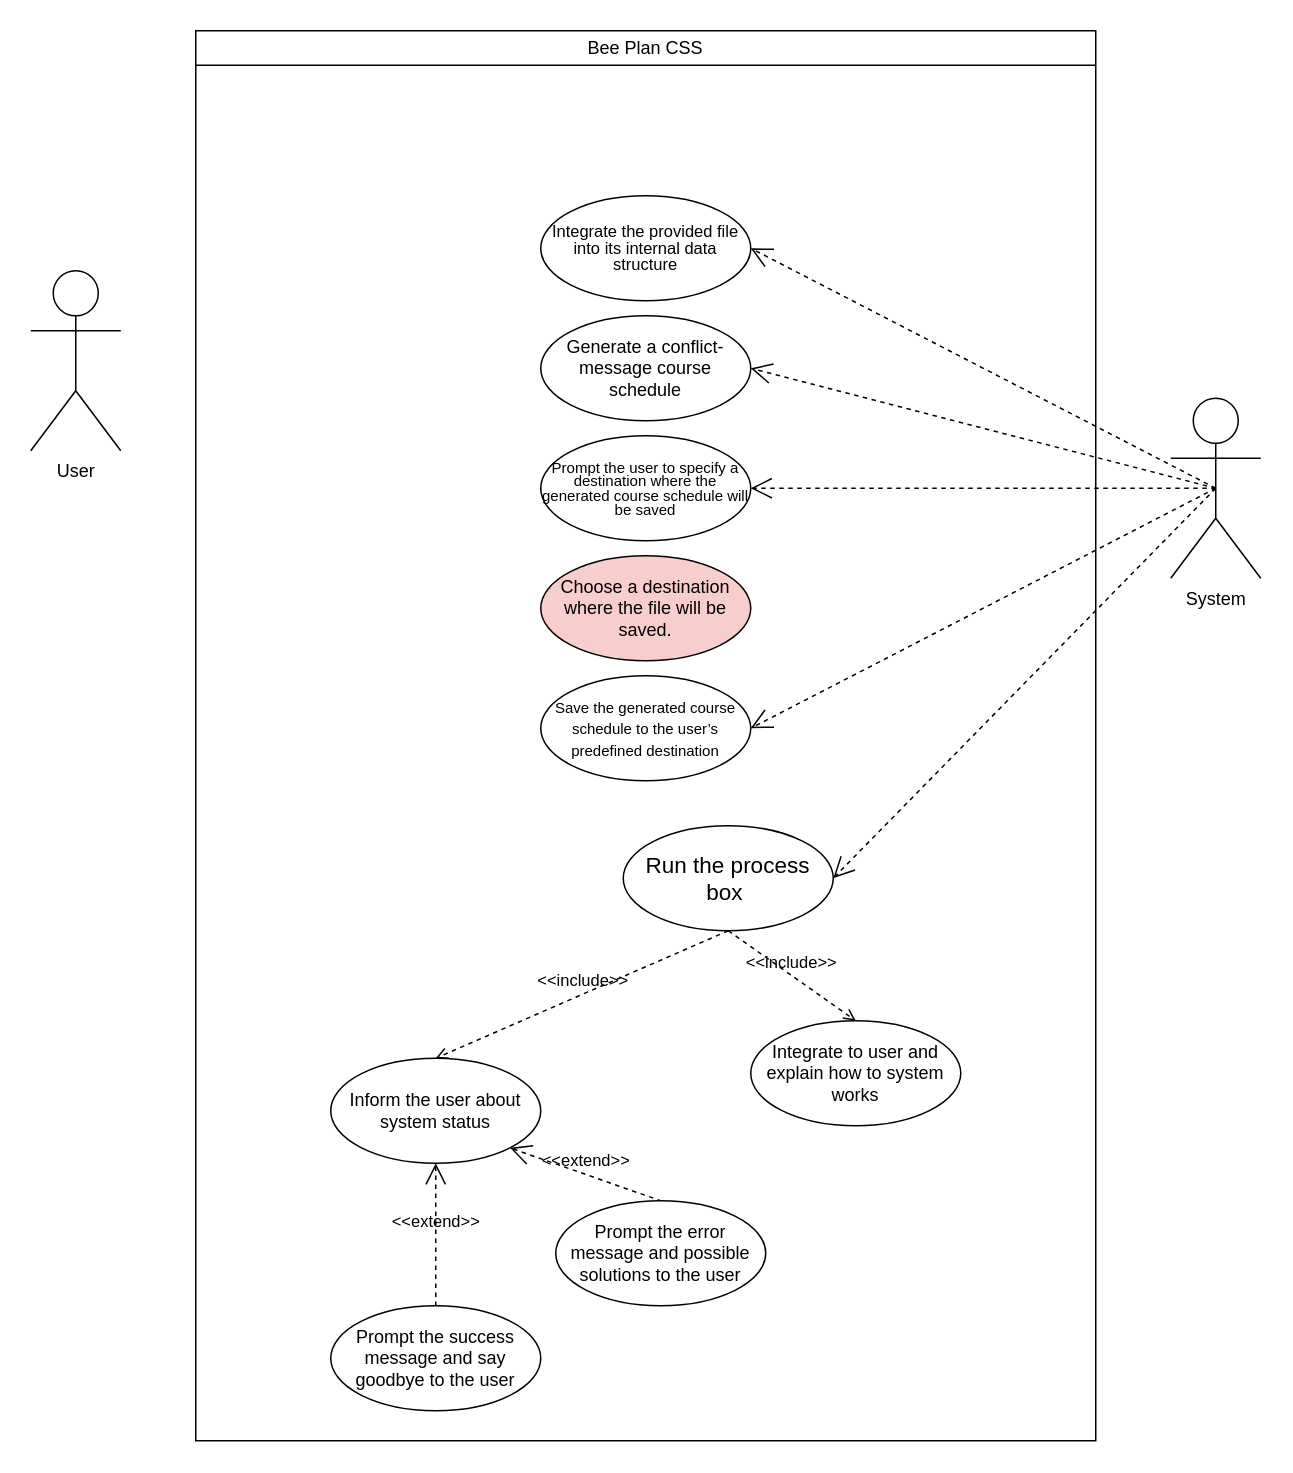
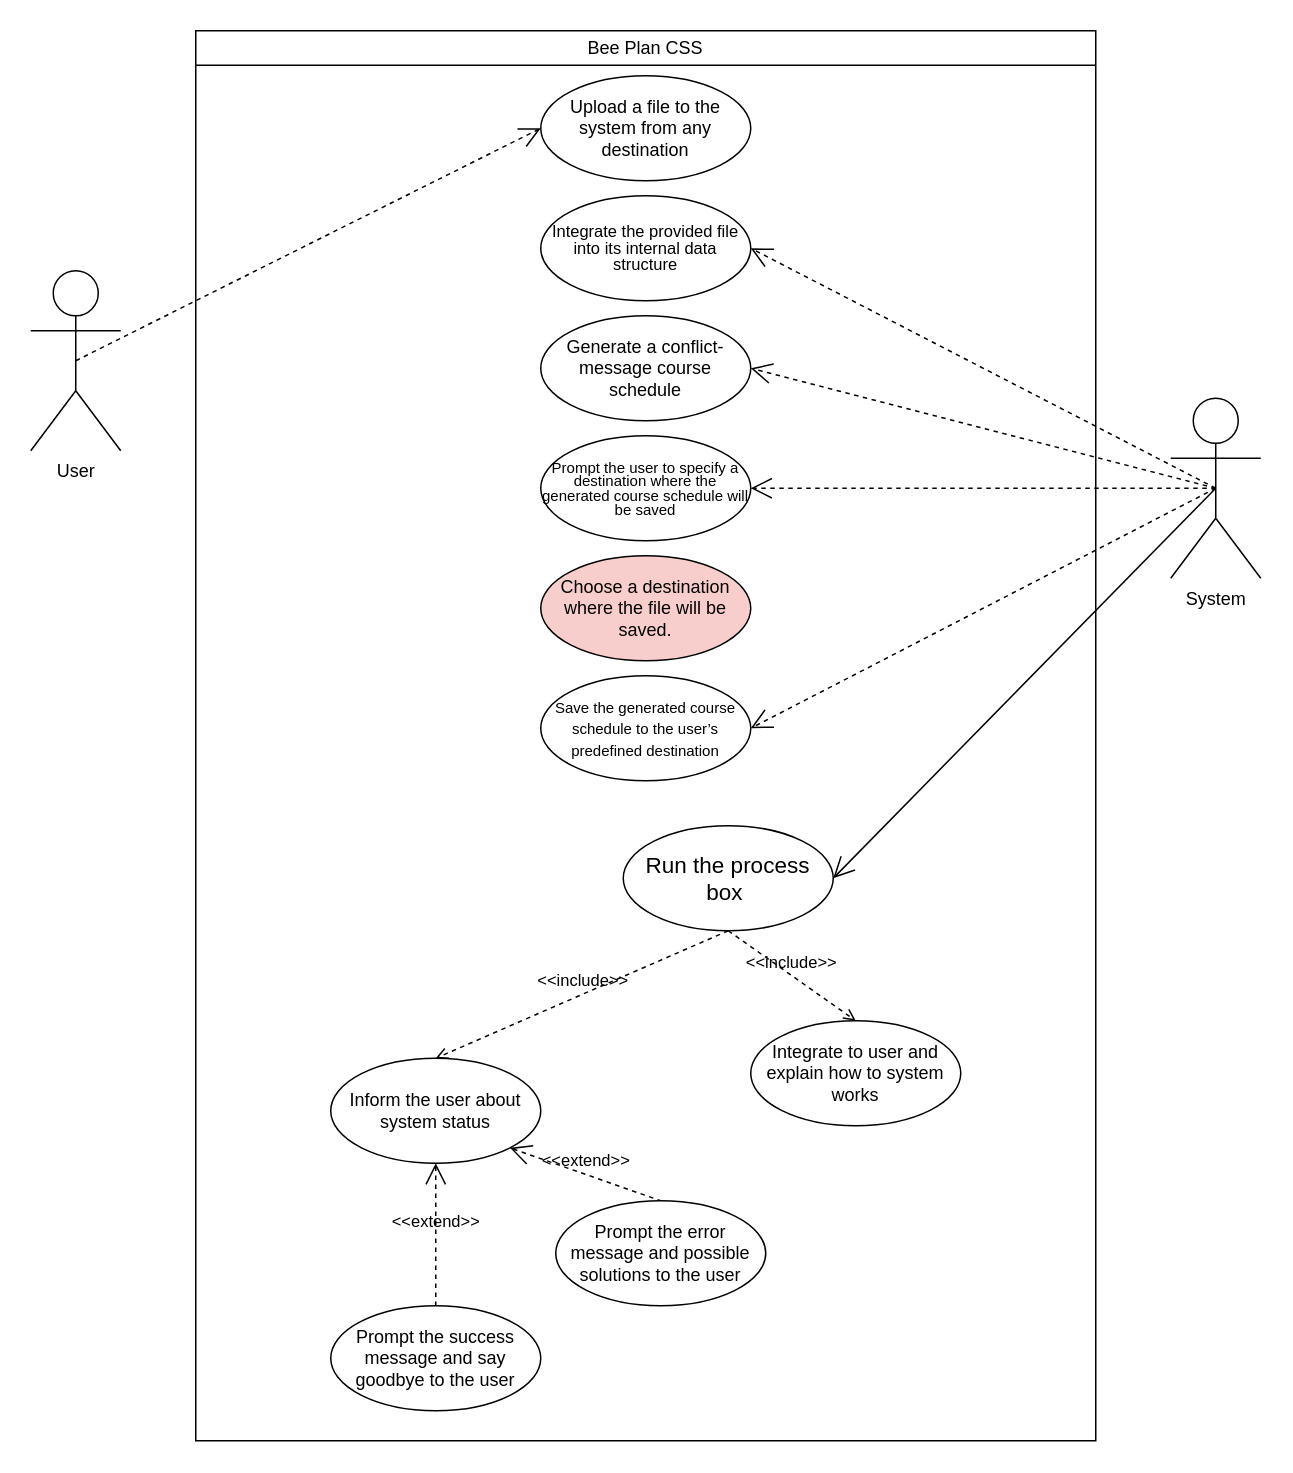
none -> (646, 128)
none -> (326, 235)
(1024, 683) -> (1024, 683)
